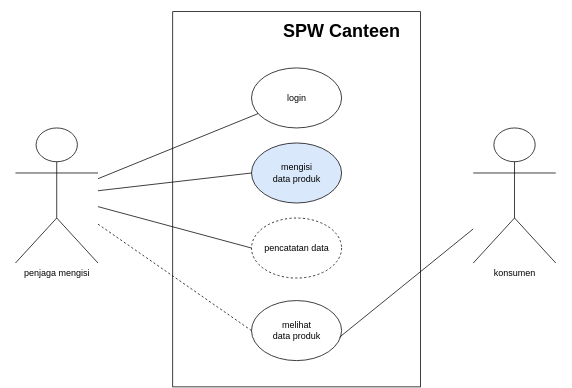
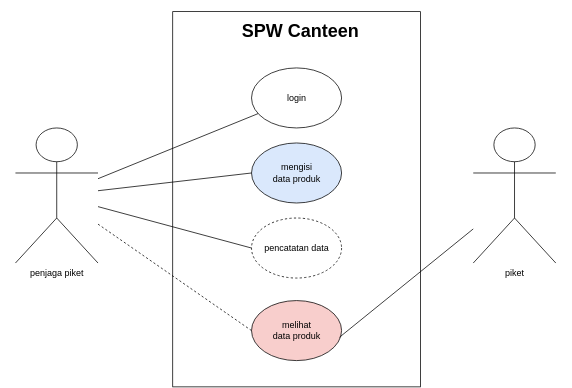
(349, 30) -> (308, 30)
(57, 274) -> (57, 274)
(515, 274) -> (515, 274)
(296, 330) -> (296, 330)
